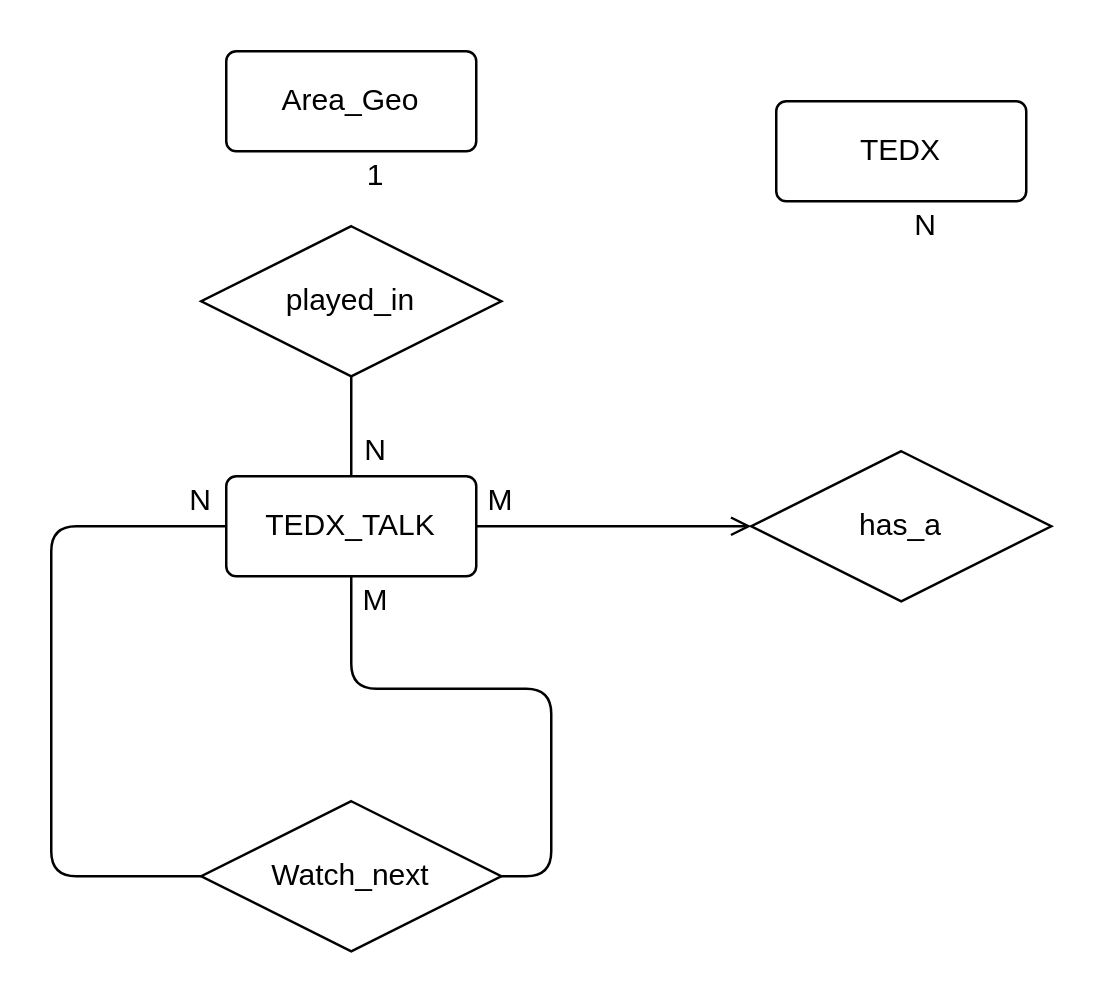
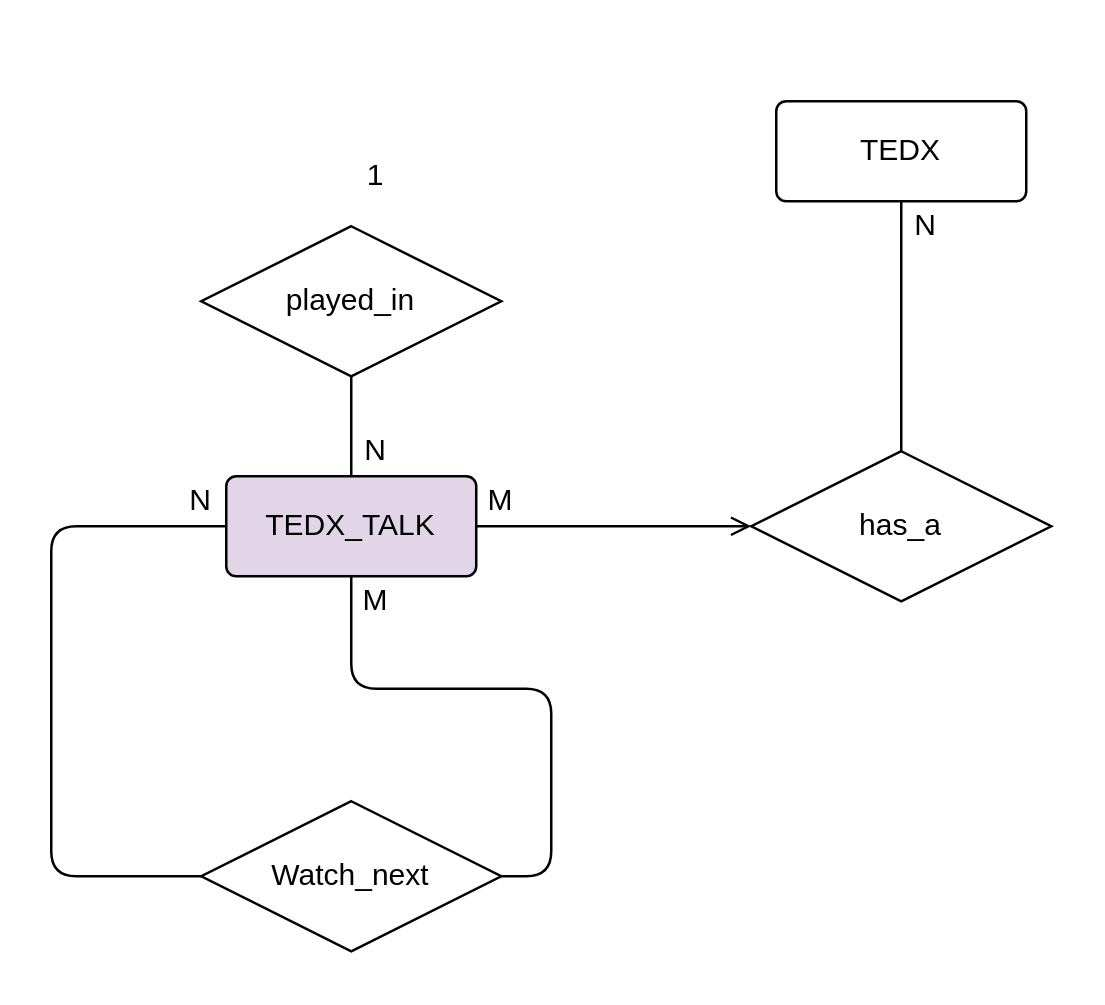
(351, 101) -> none
none -> (901, 326)
(351, 526) -> (351, 526)
